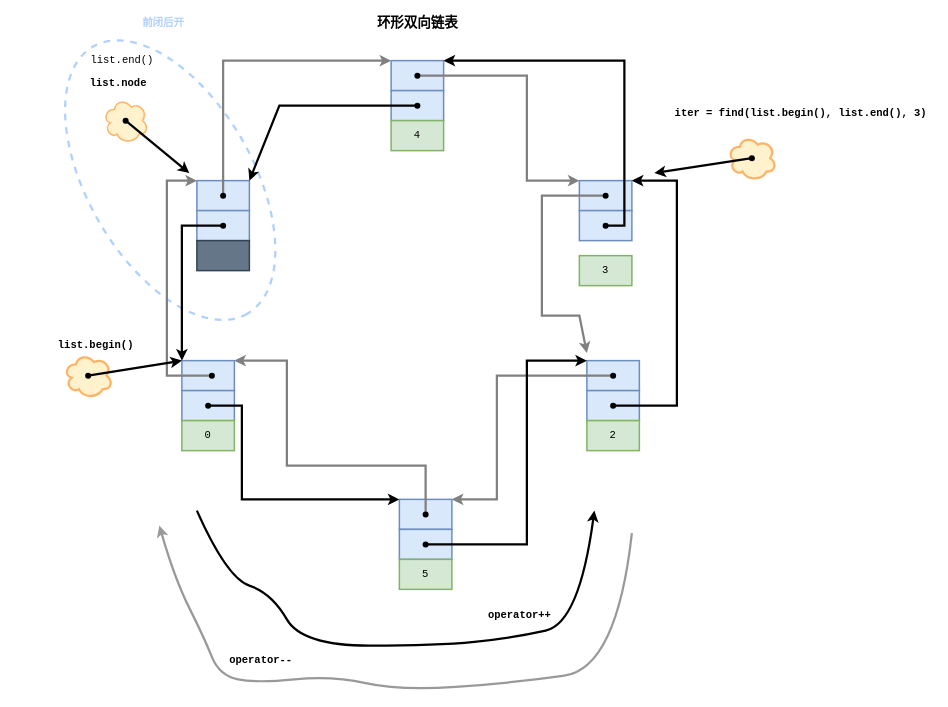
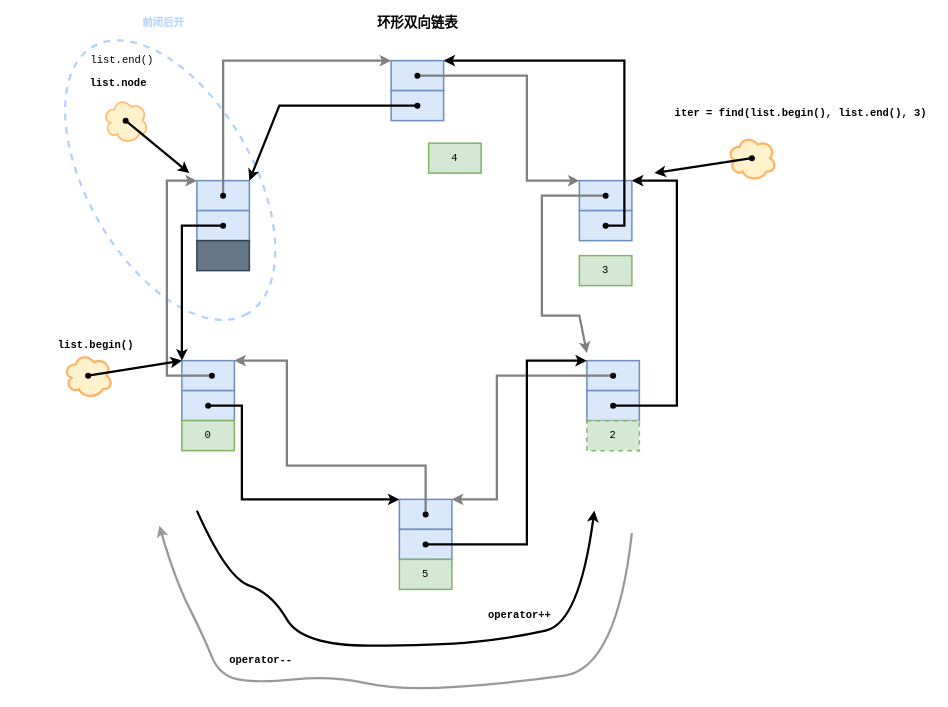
(417, 135) -> (455, 158)
(613, 435) -> (613, 435)
